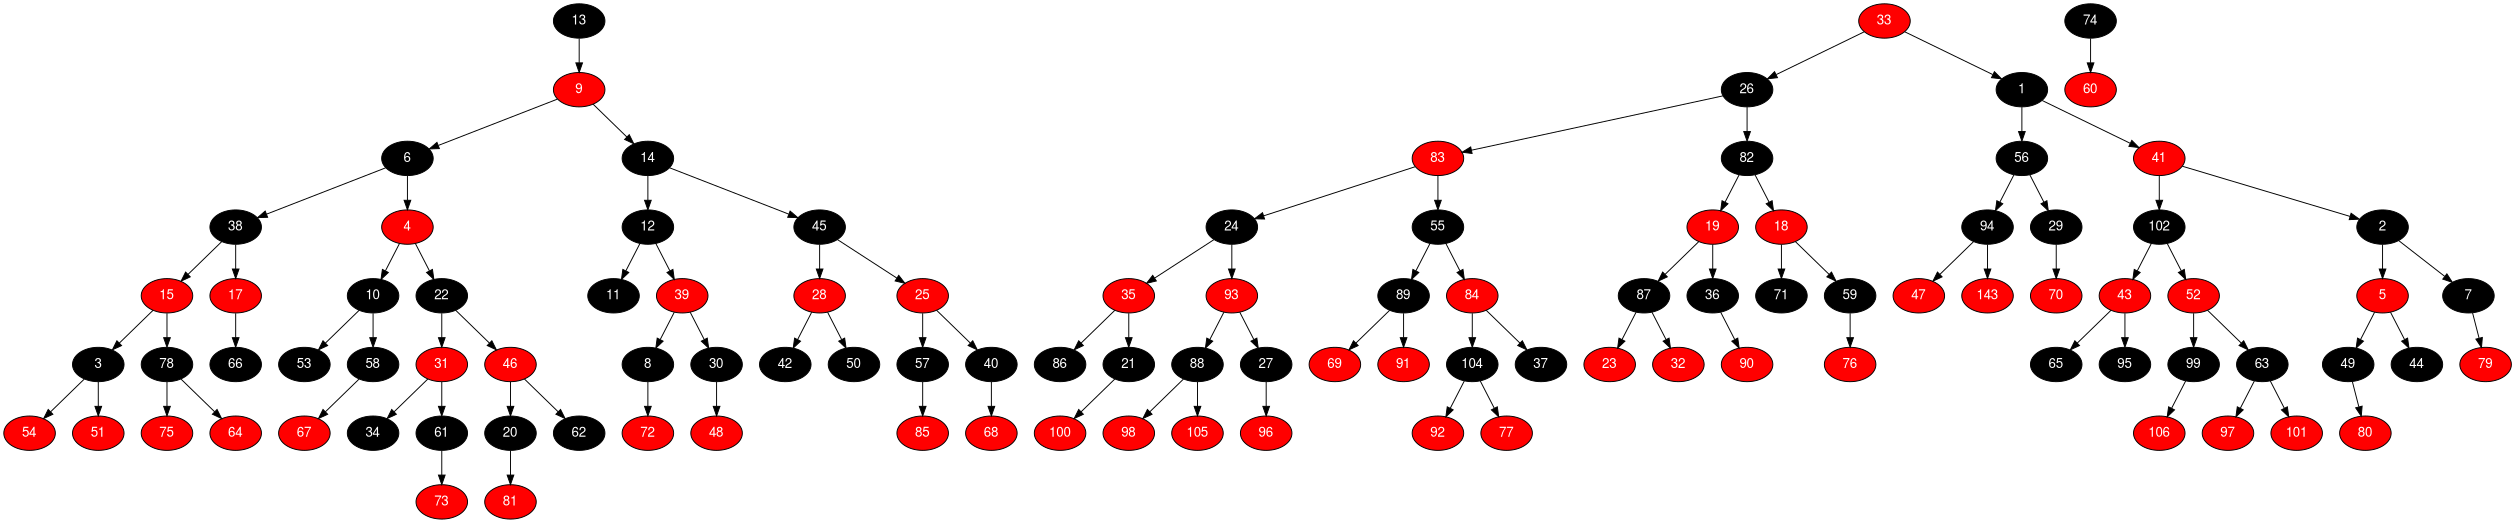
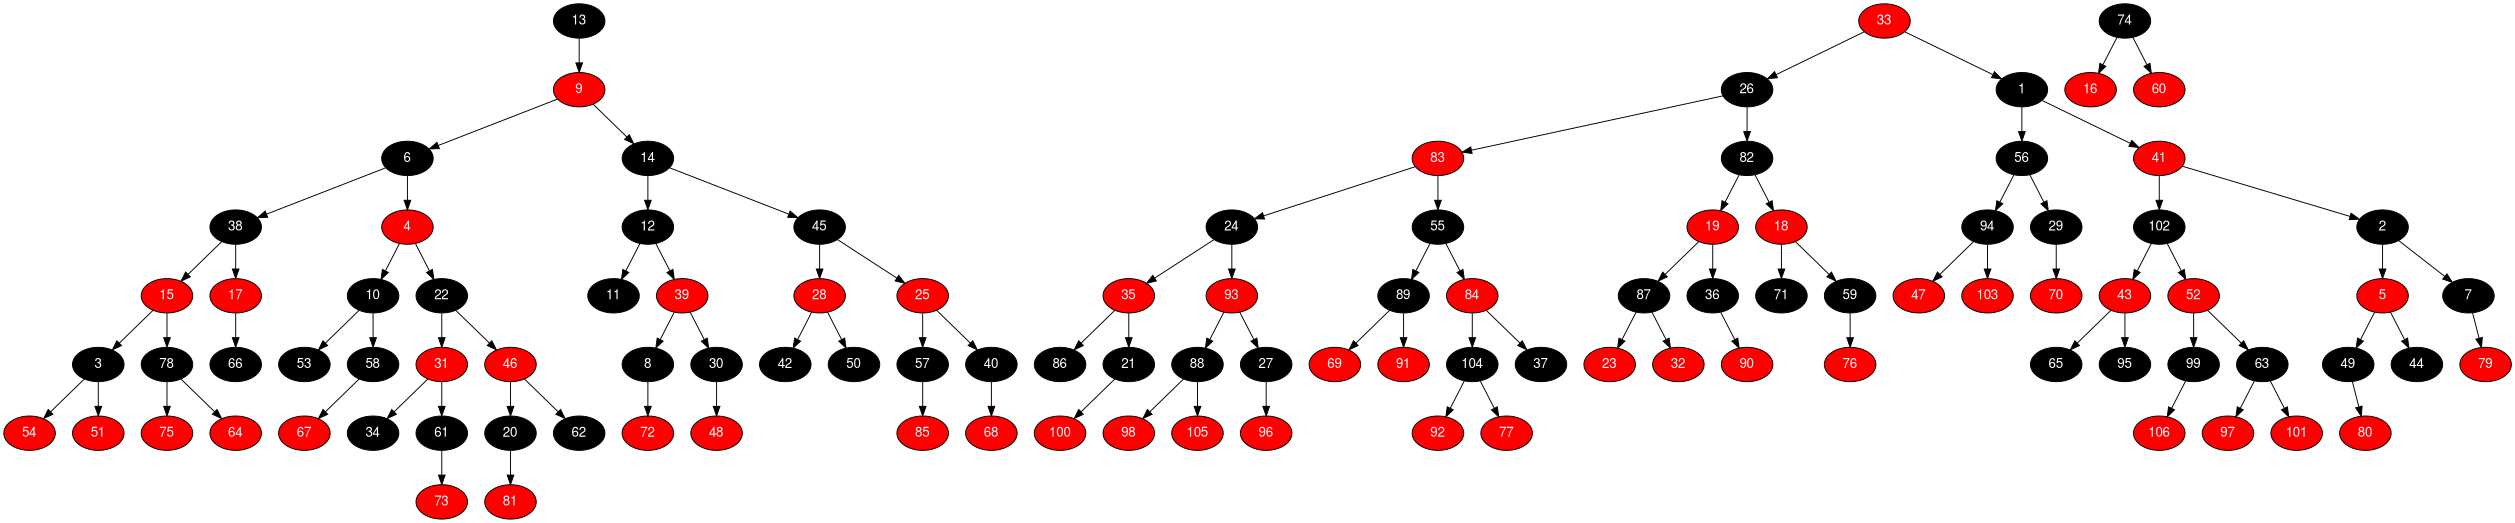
none -> (2091, 90)
(1988, 296) -> (1988, 296)
